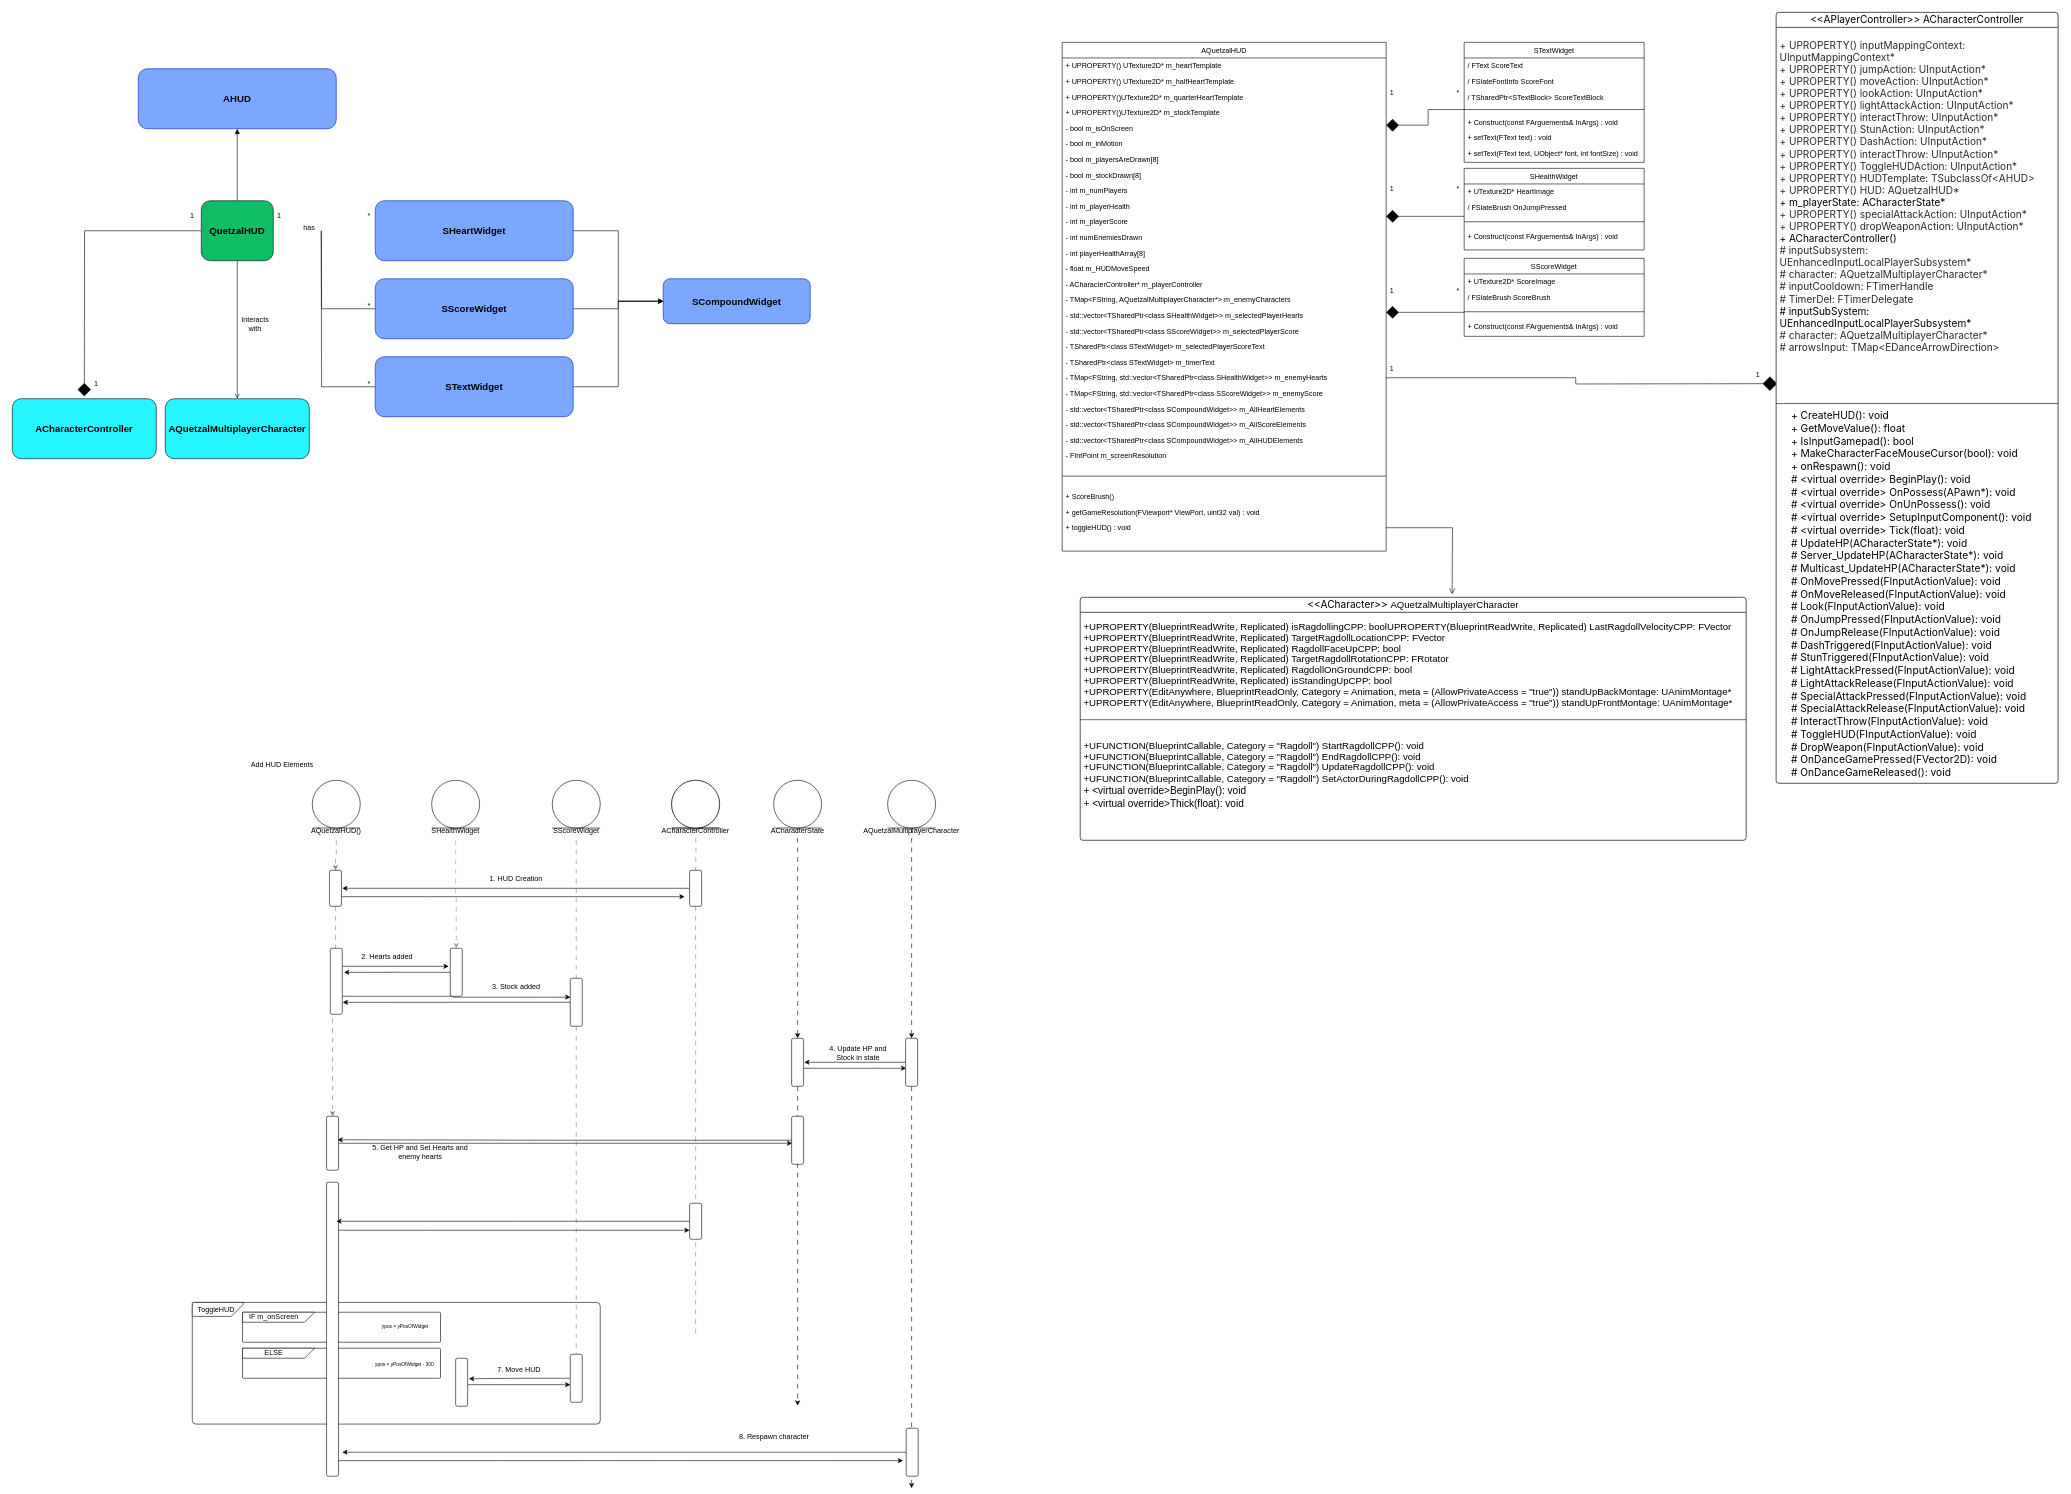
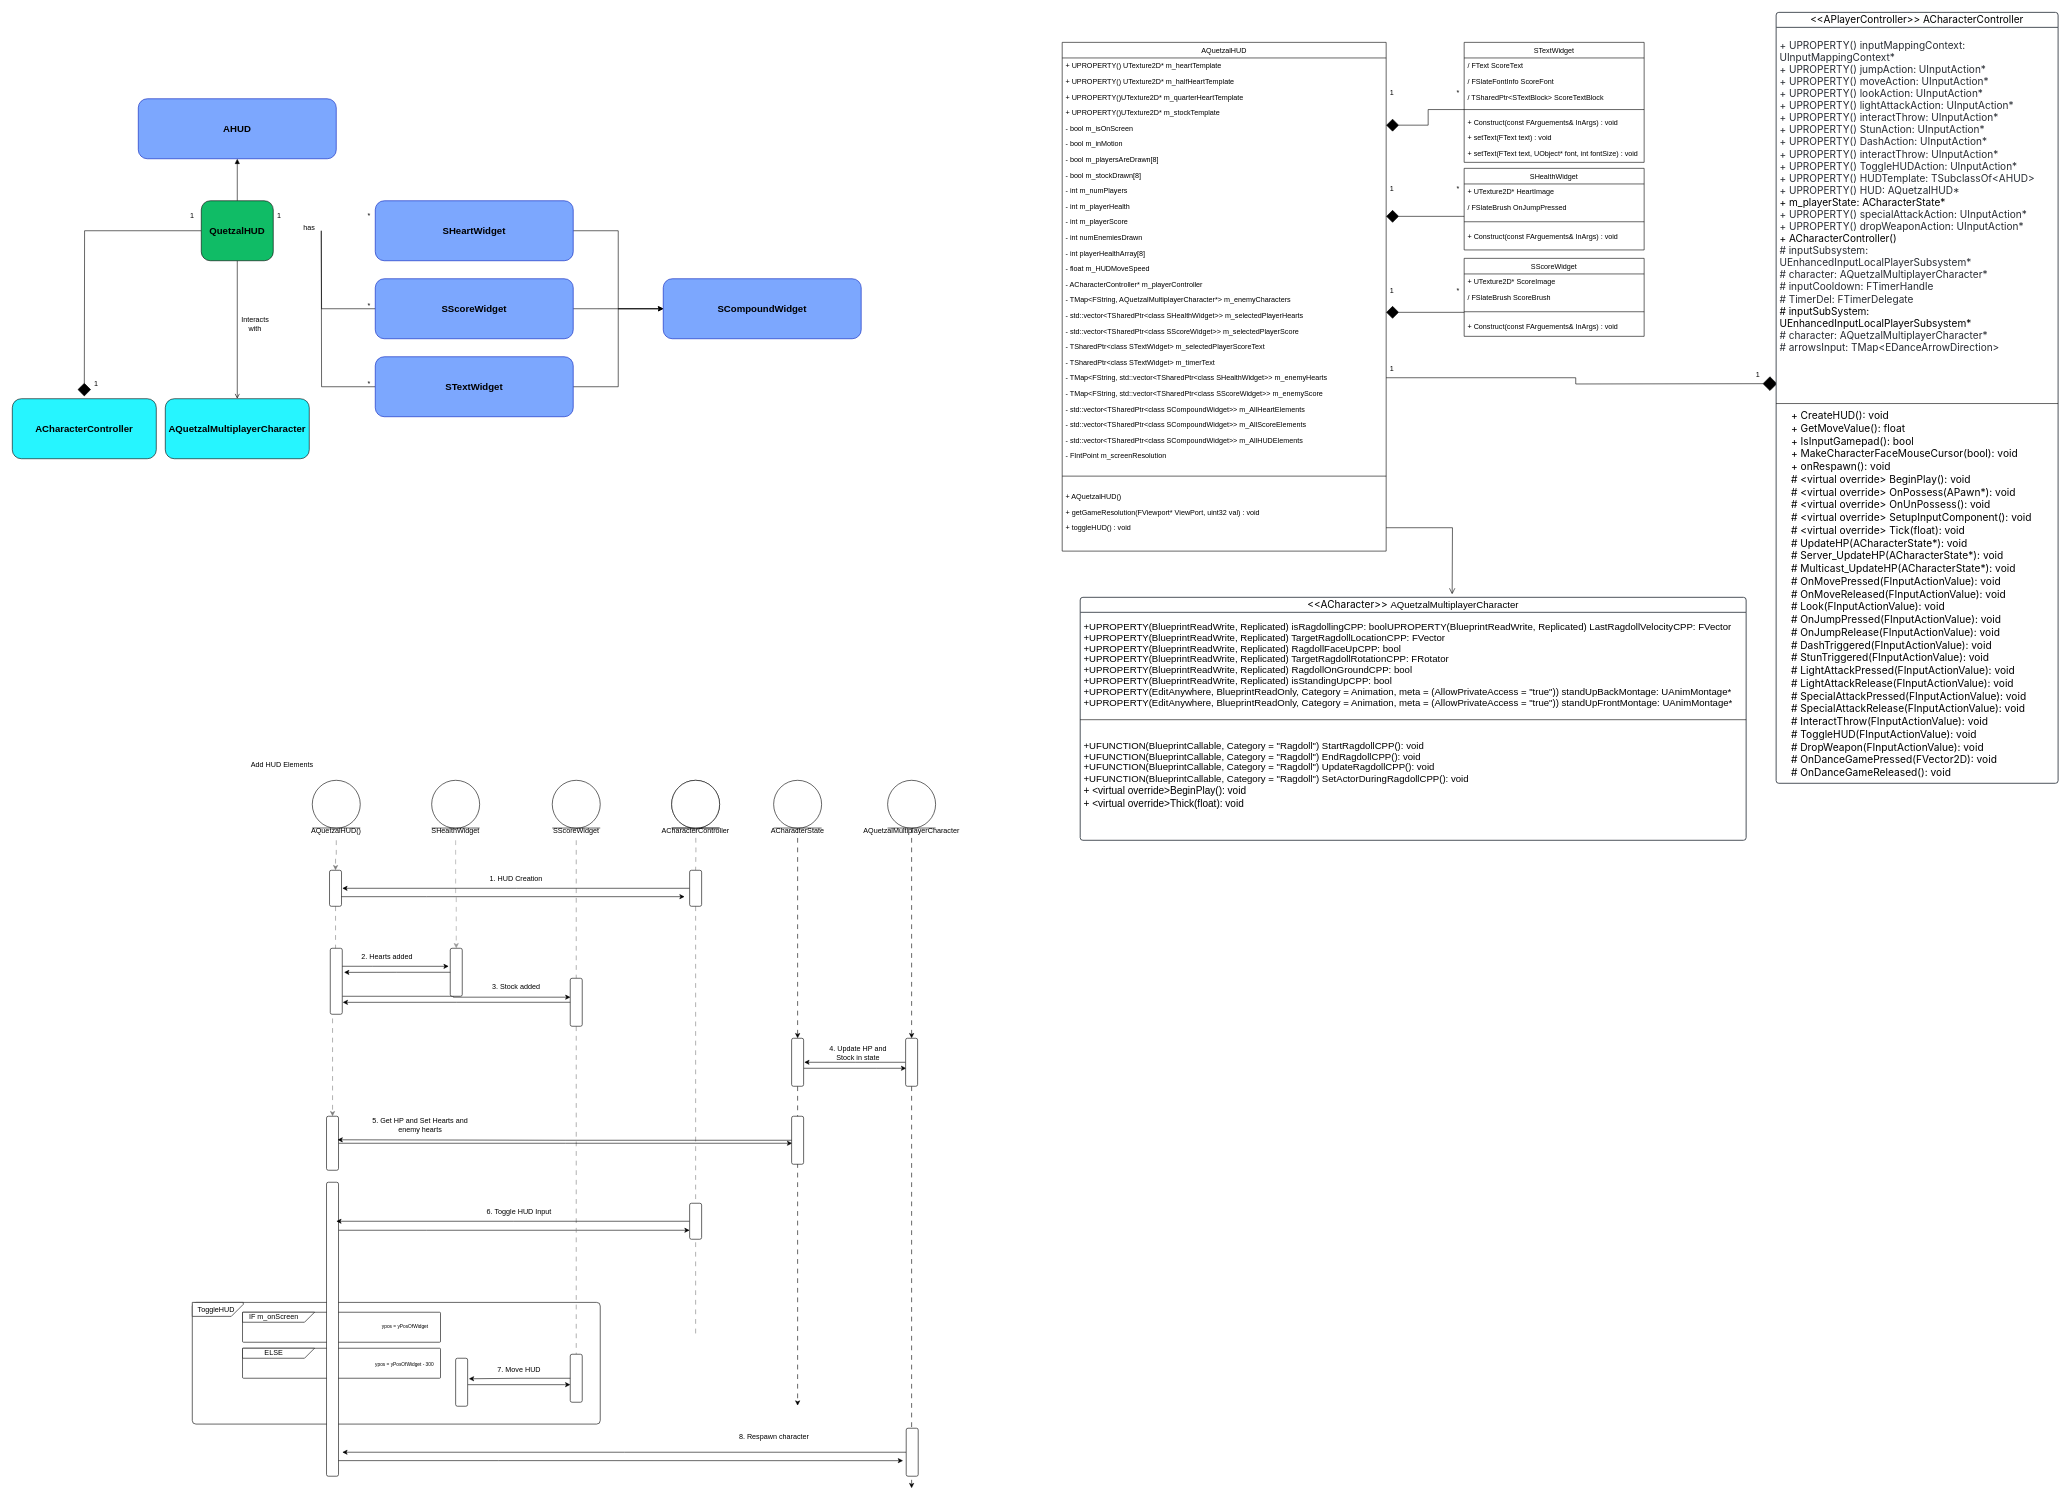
(237, 99) -> (237, 129)
(737, 301) -> (762, 309)
(1093, 497) -> (1094, 497)
(420, 1152) -> (420, 1125)
none -> (519, 1212)
